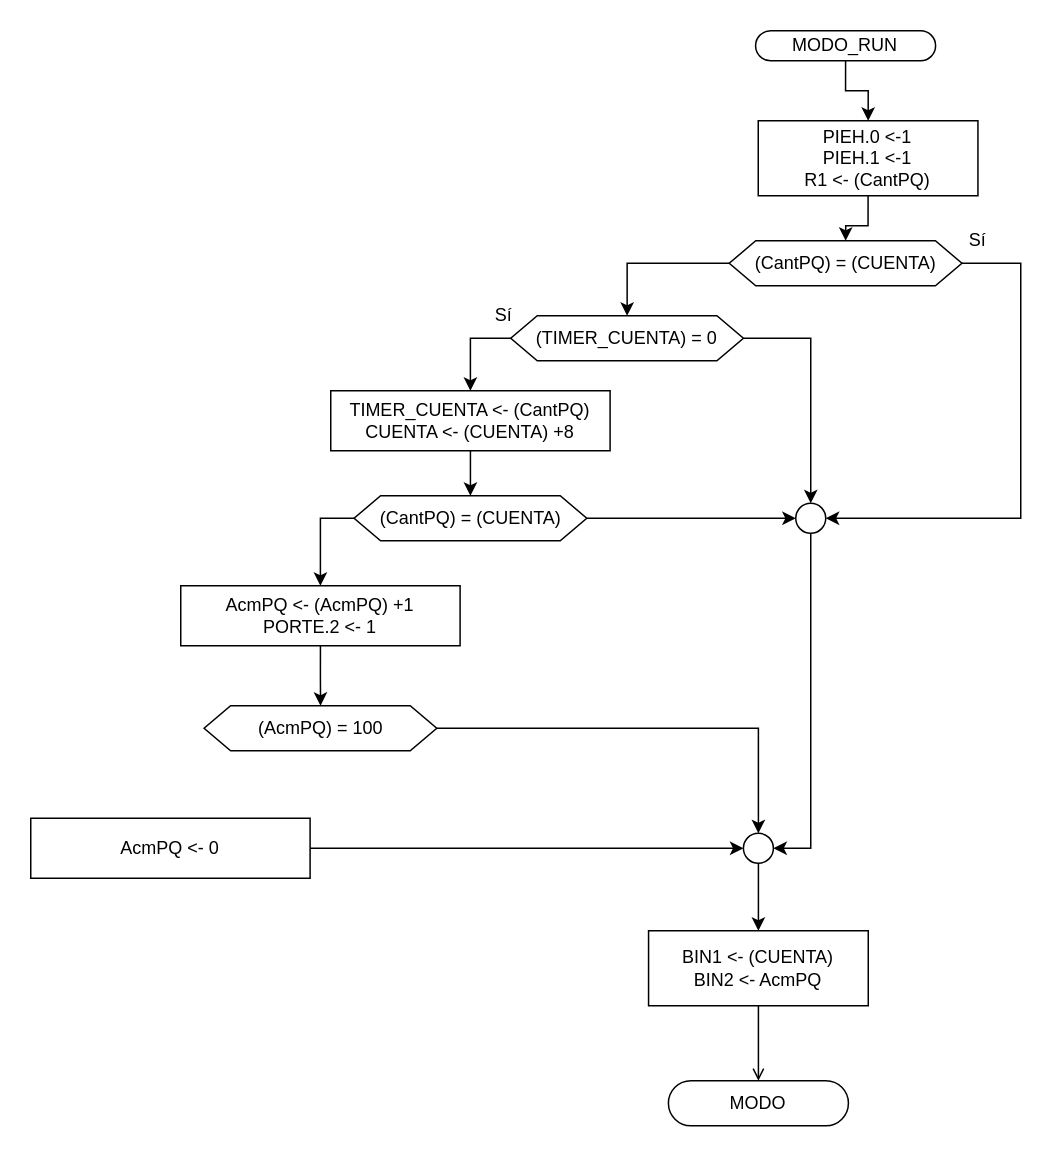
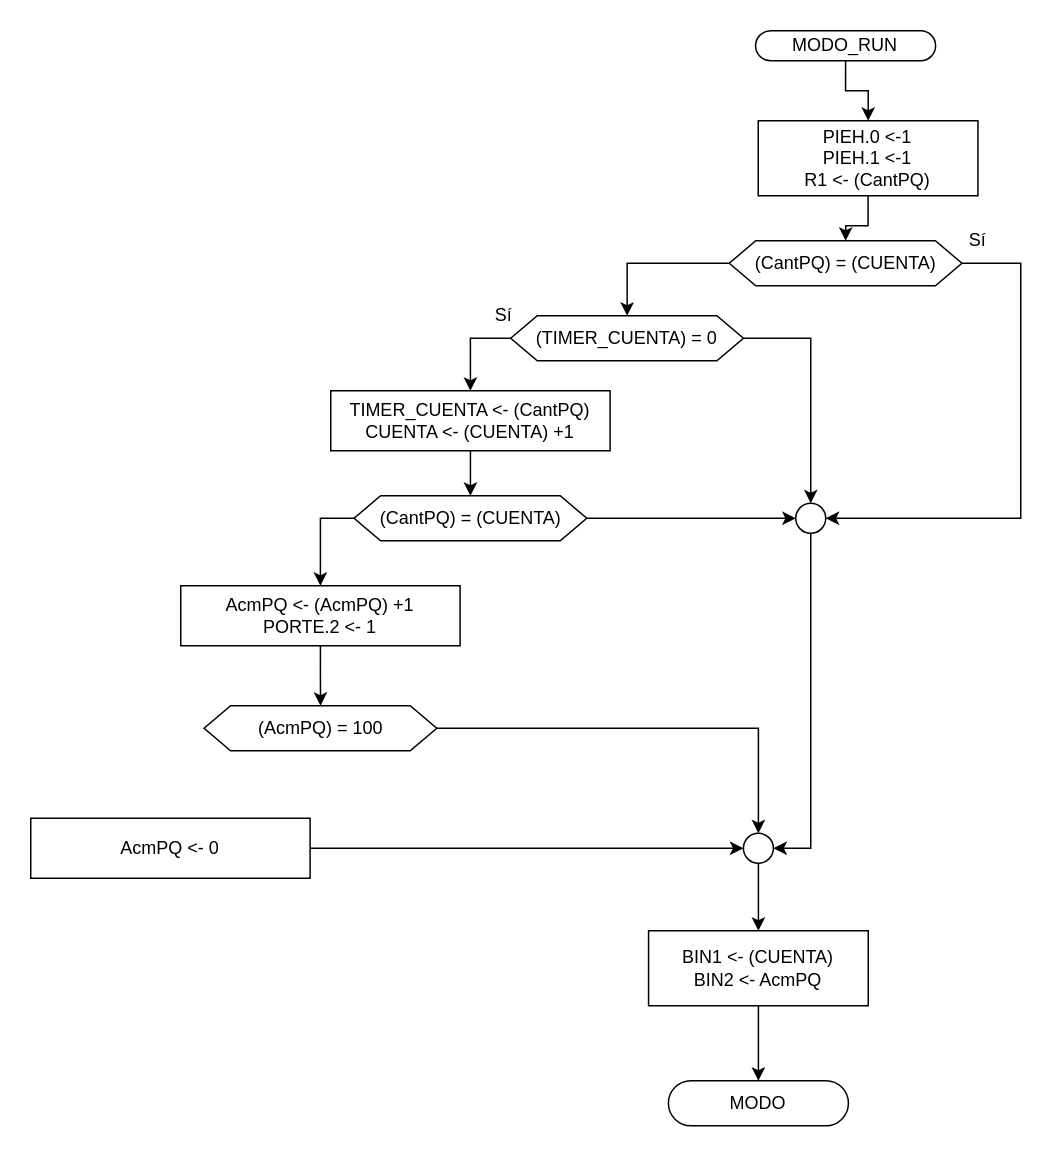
(470, 421) -> (470, 421)
(758, 1071) -> (758, 1069)
